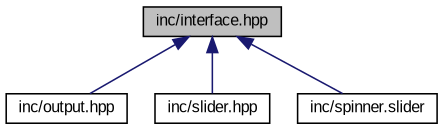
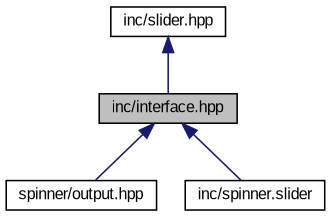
(212, 73) -> (168, 73)
(67, 108) -> (81, 195)
